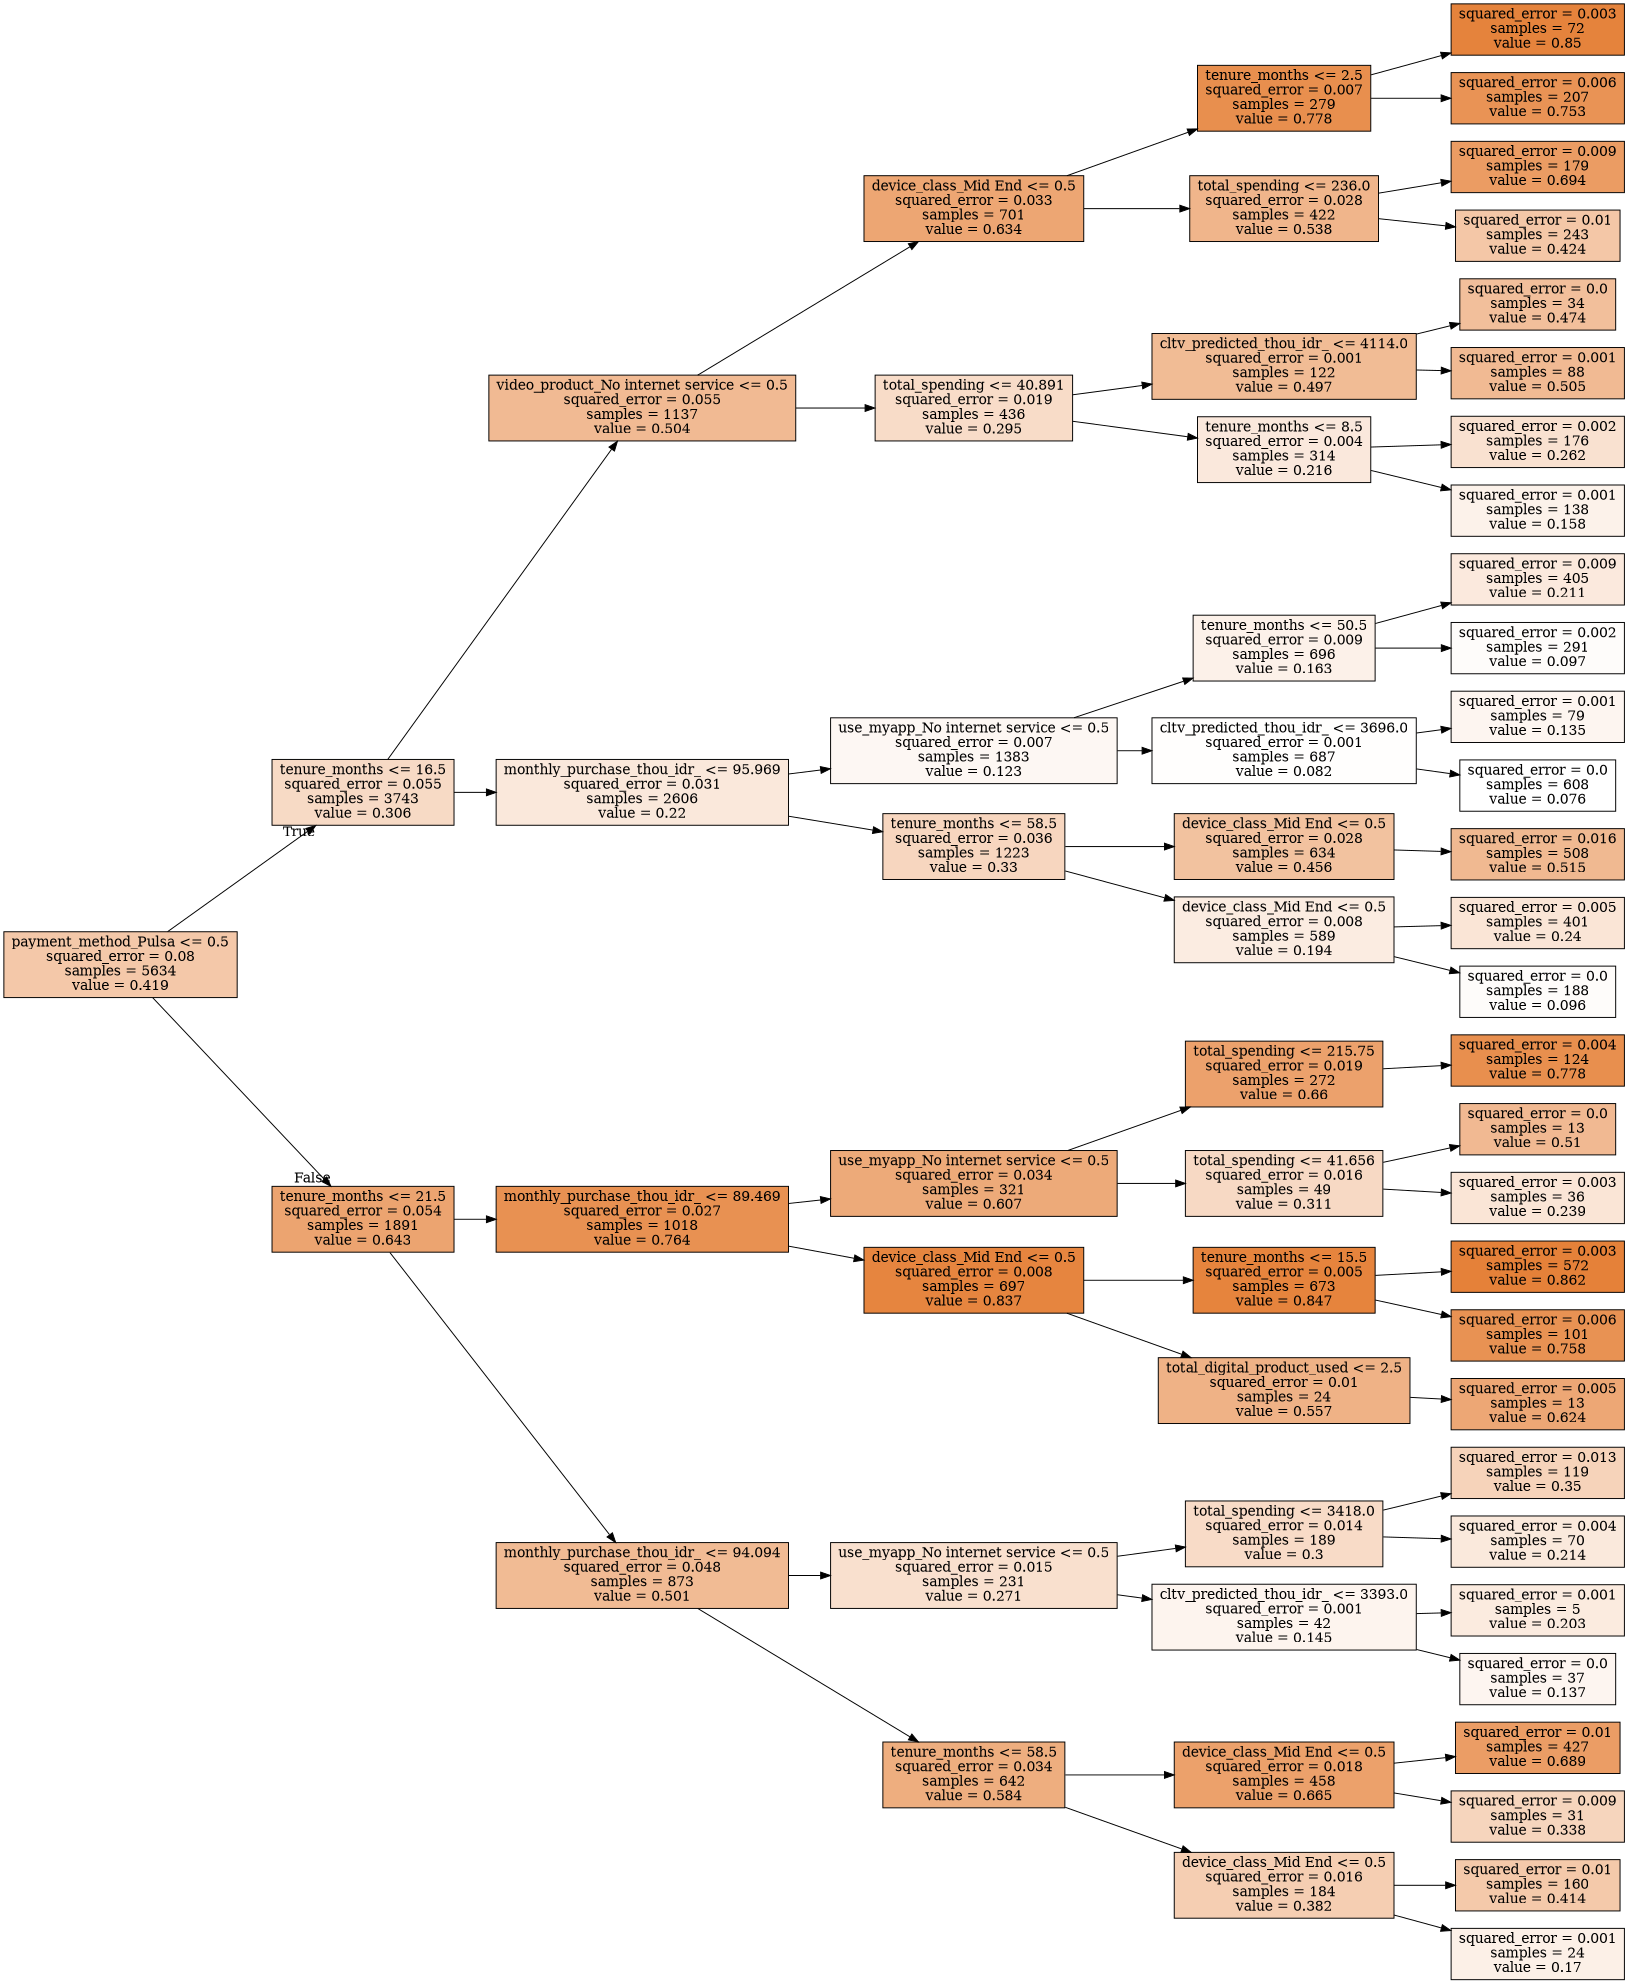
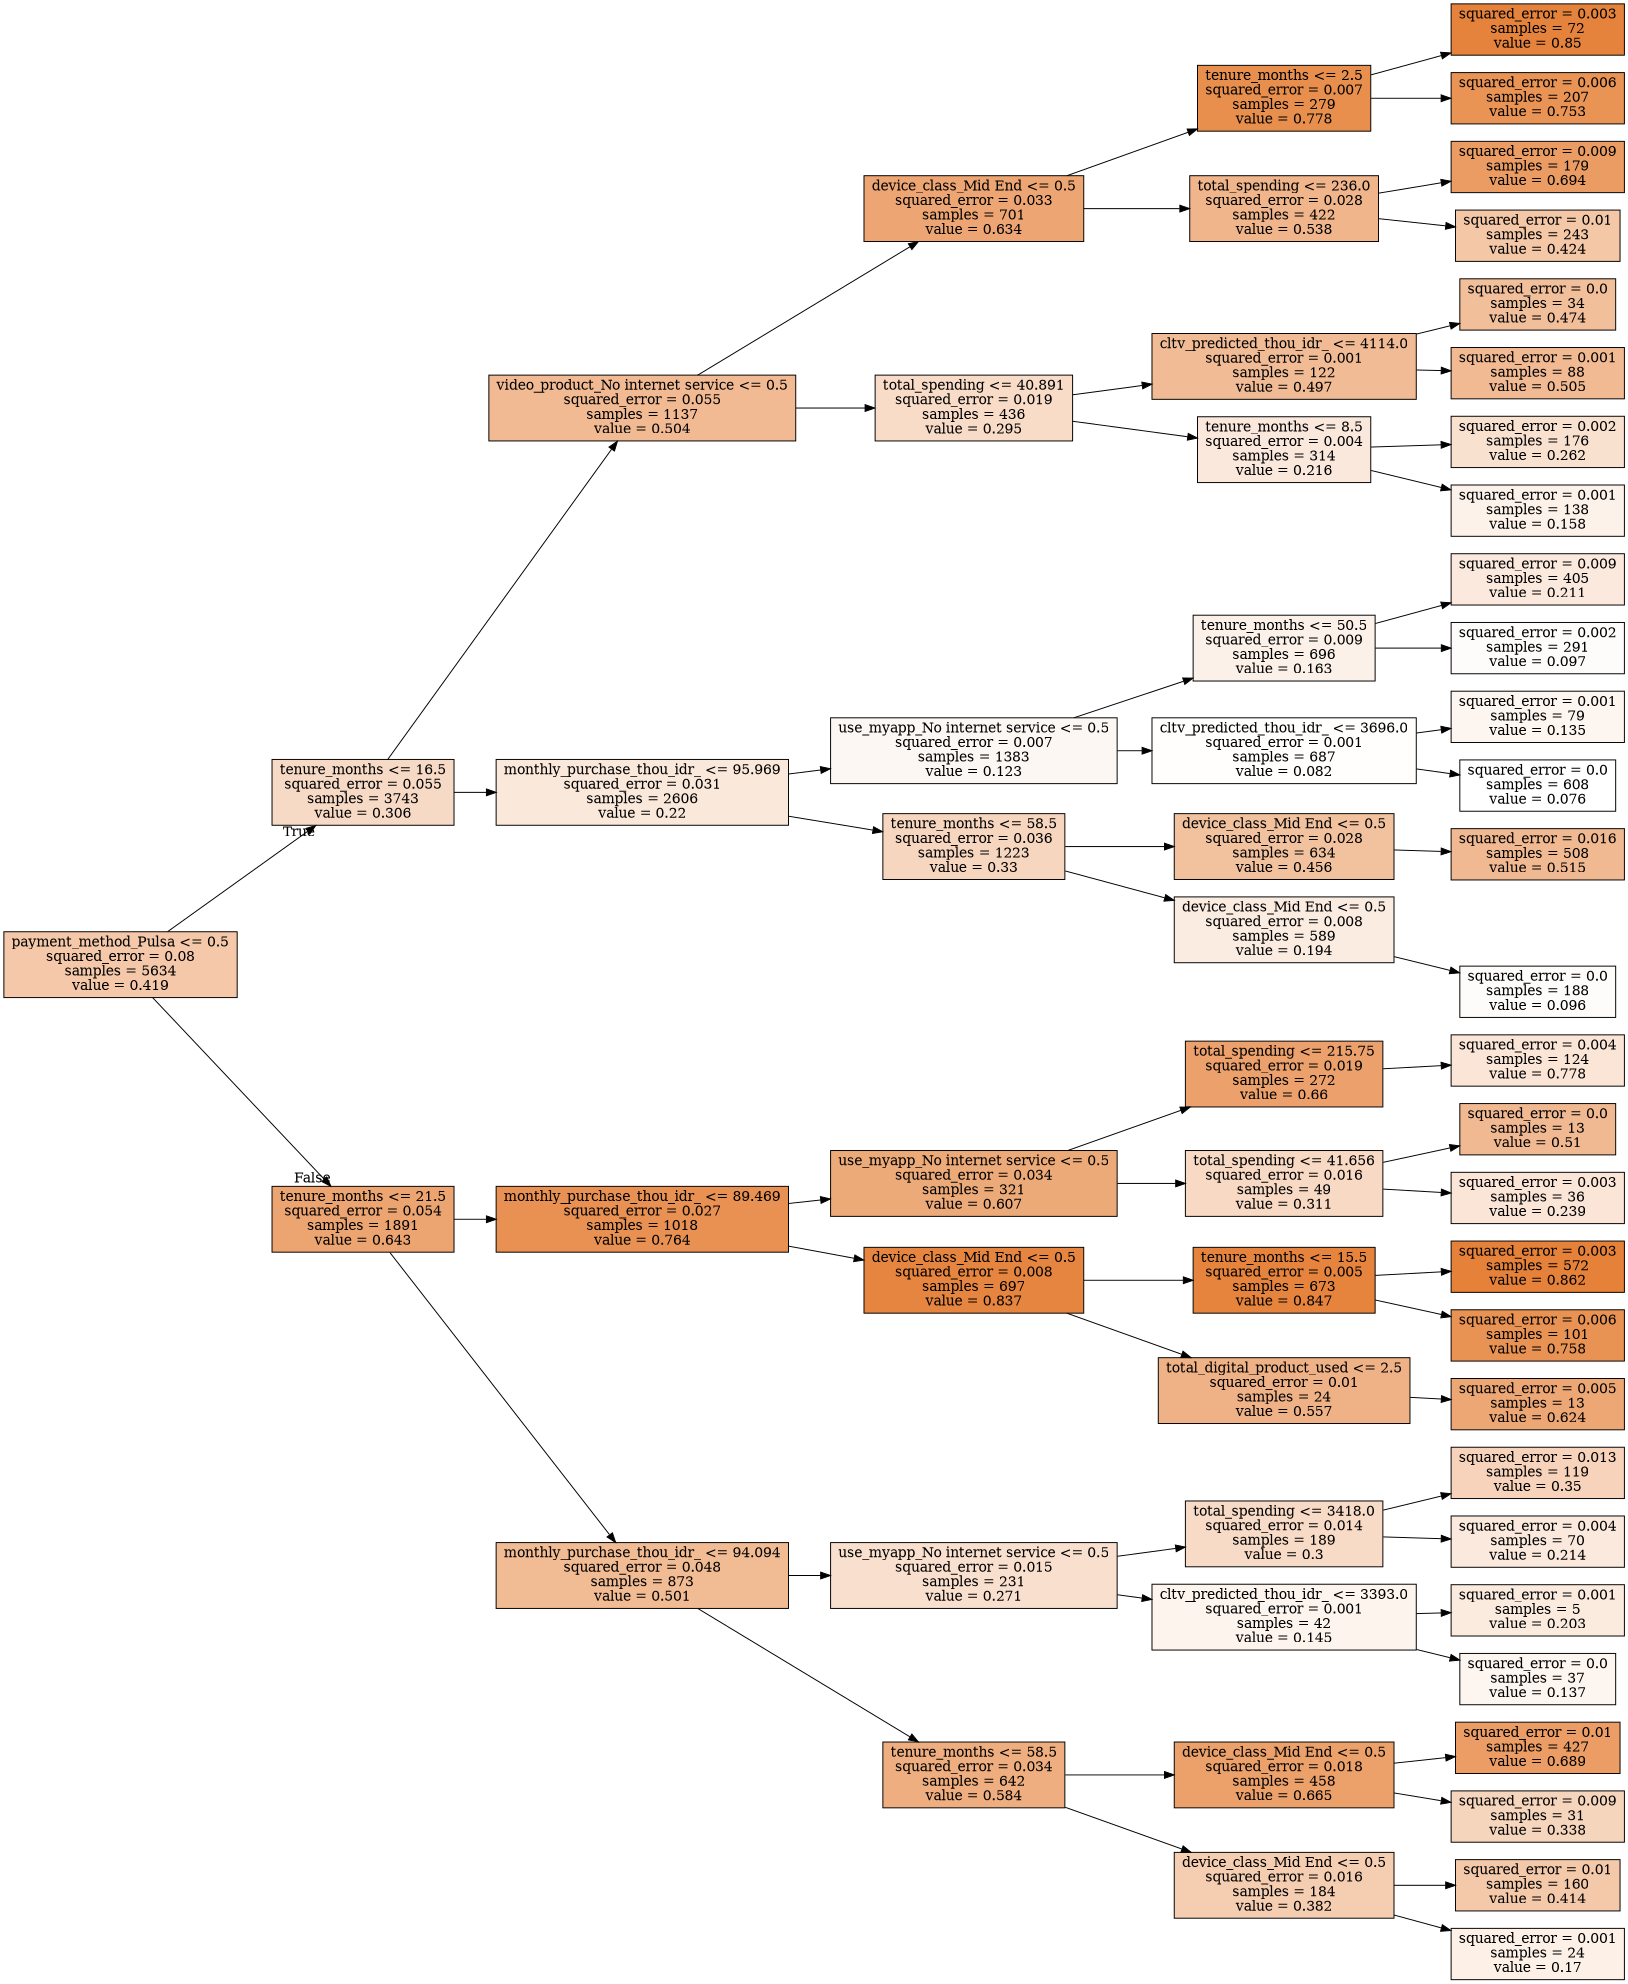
(1538, 923) -> none
(1538, 1061) -> (1538, 1061)
